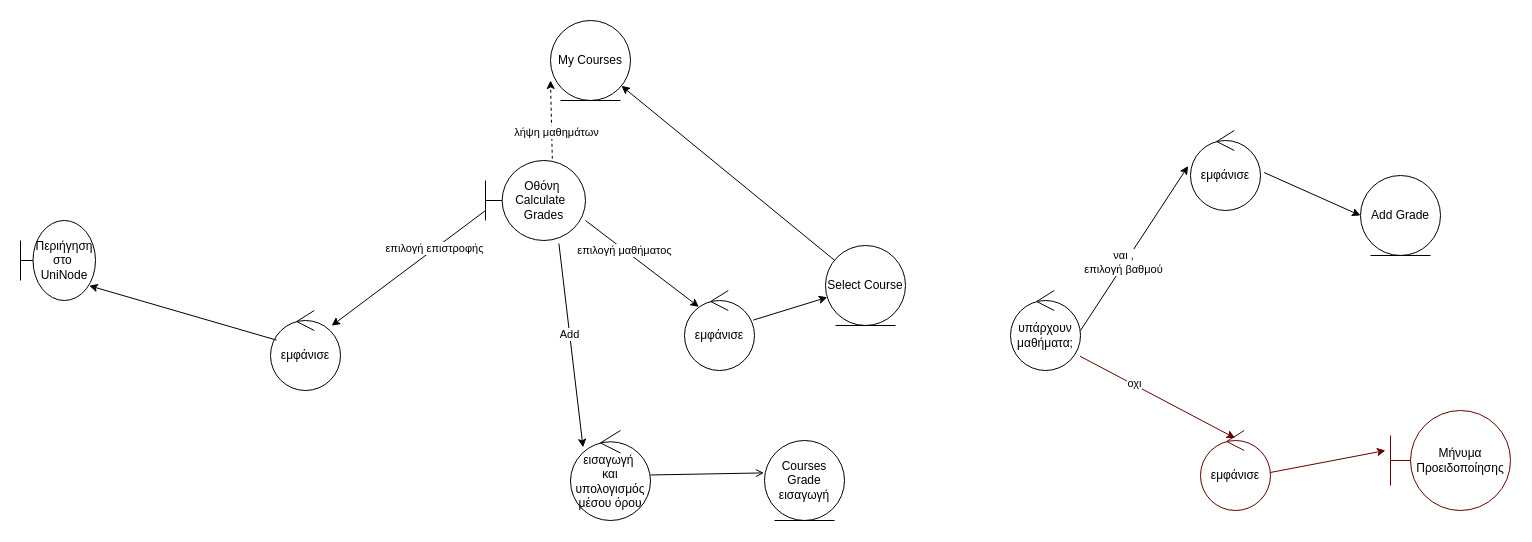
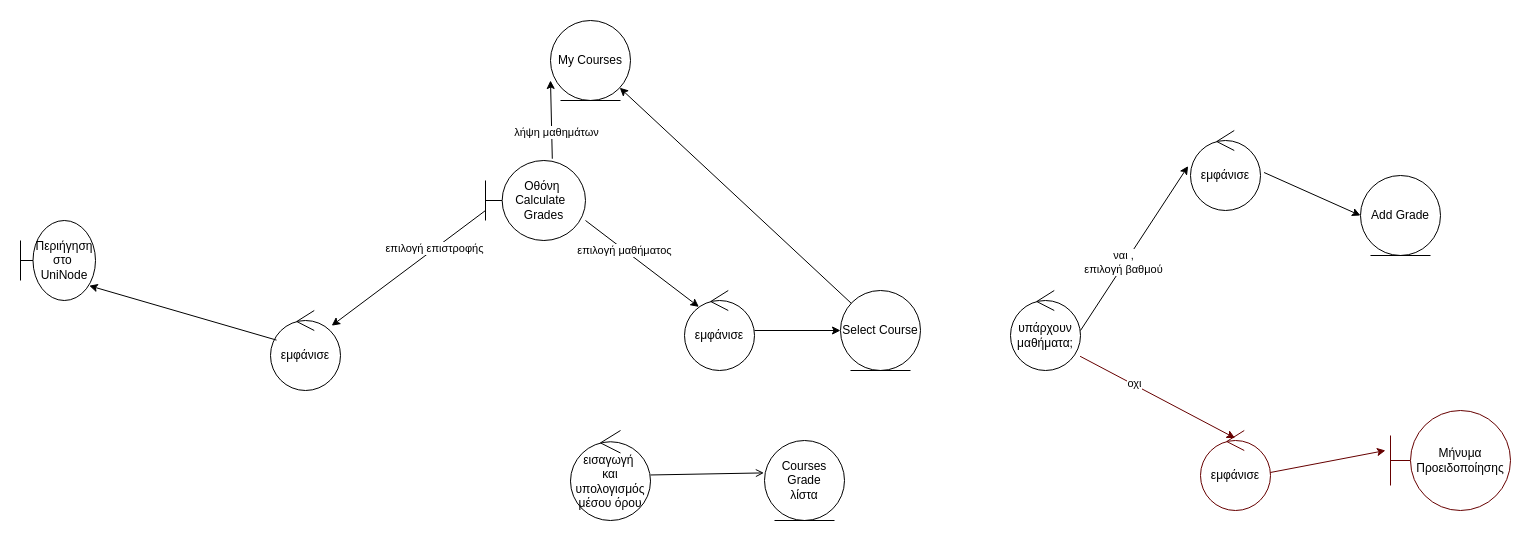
(551, 107) -> (551, 107)
(866, 286) -> (881, 331)
(571, 342) -> none
(805, 481) -> (805, 481)
